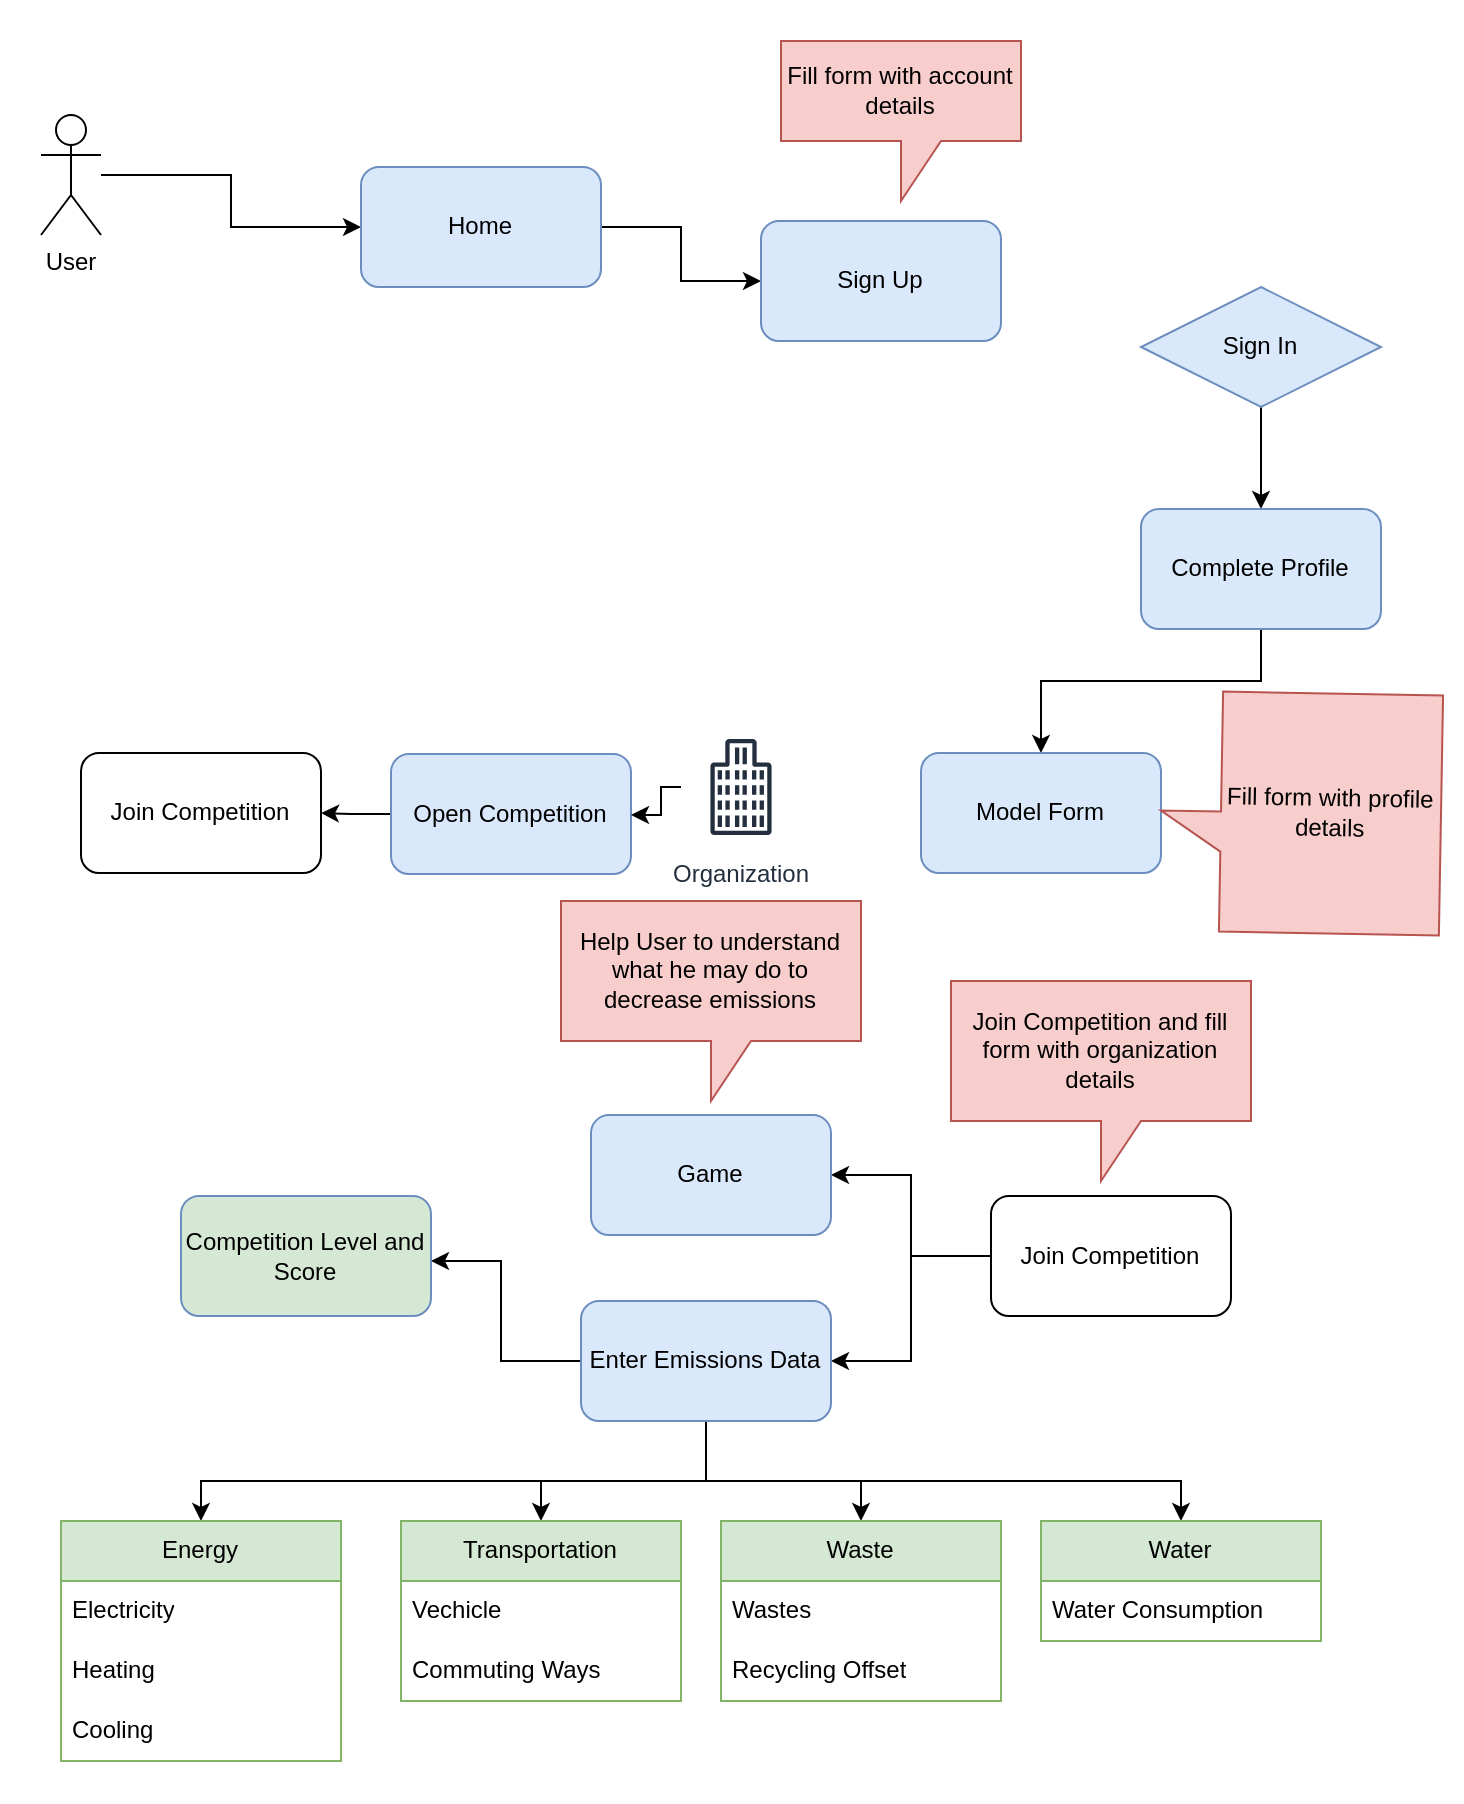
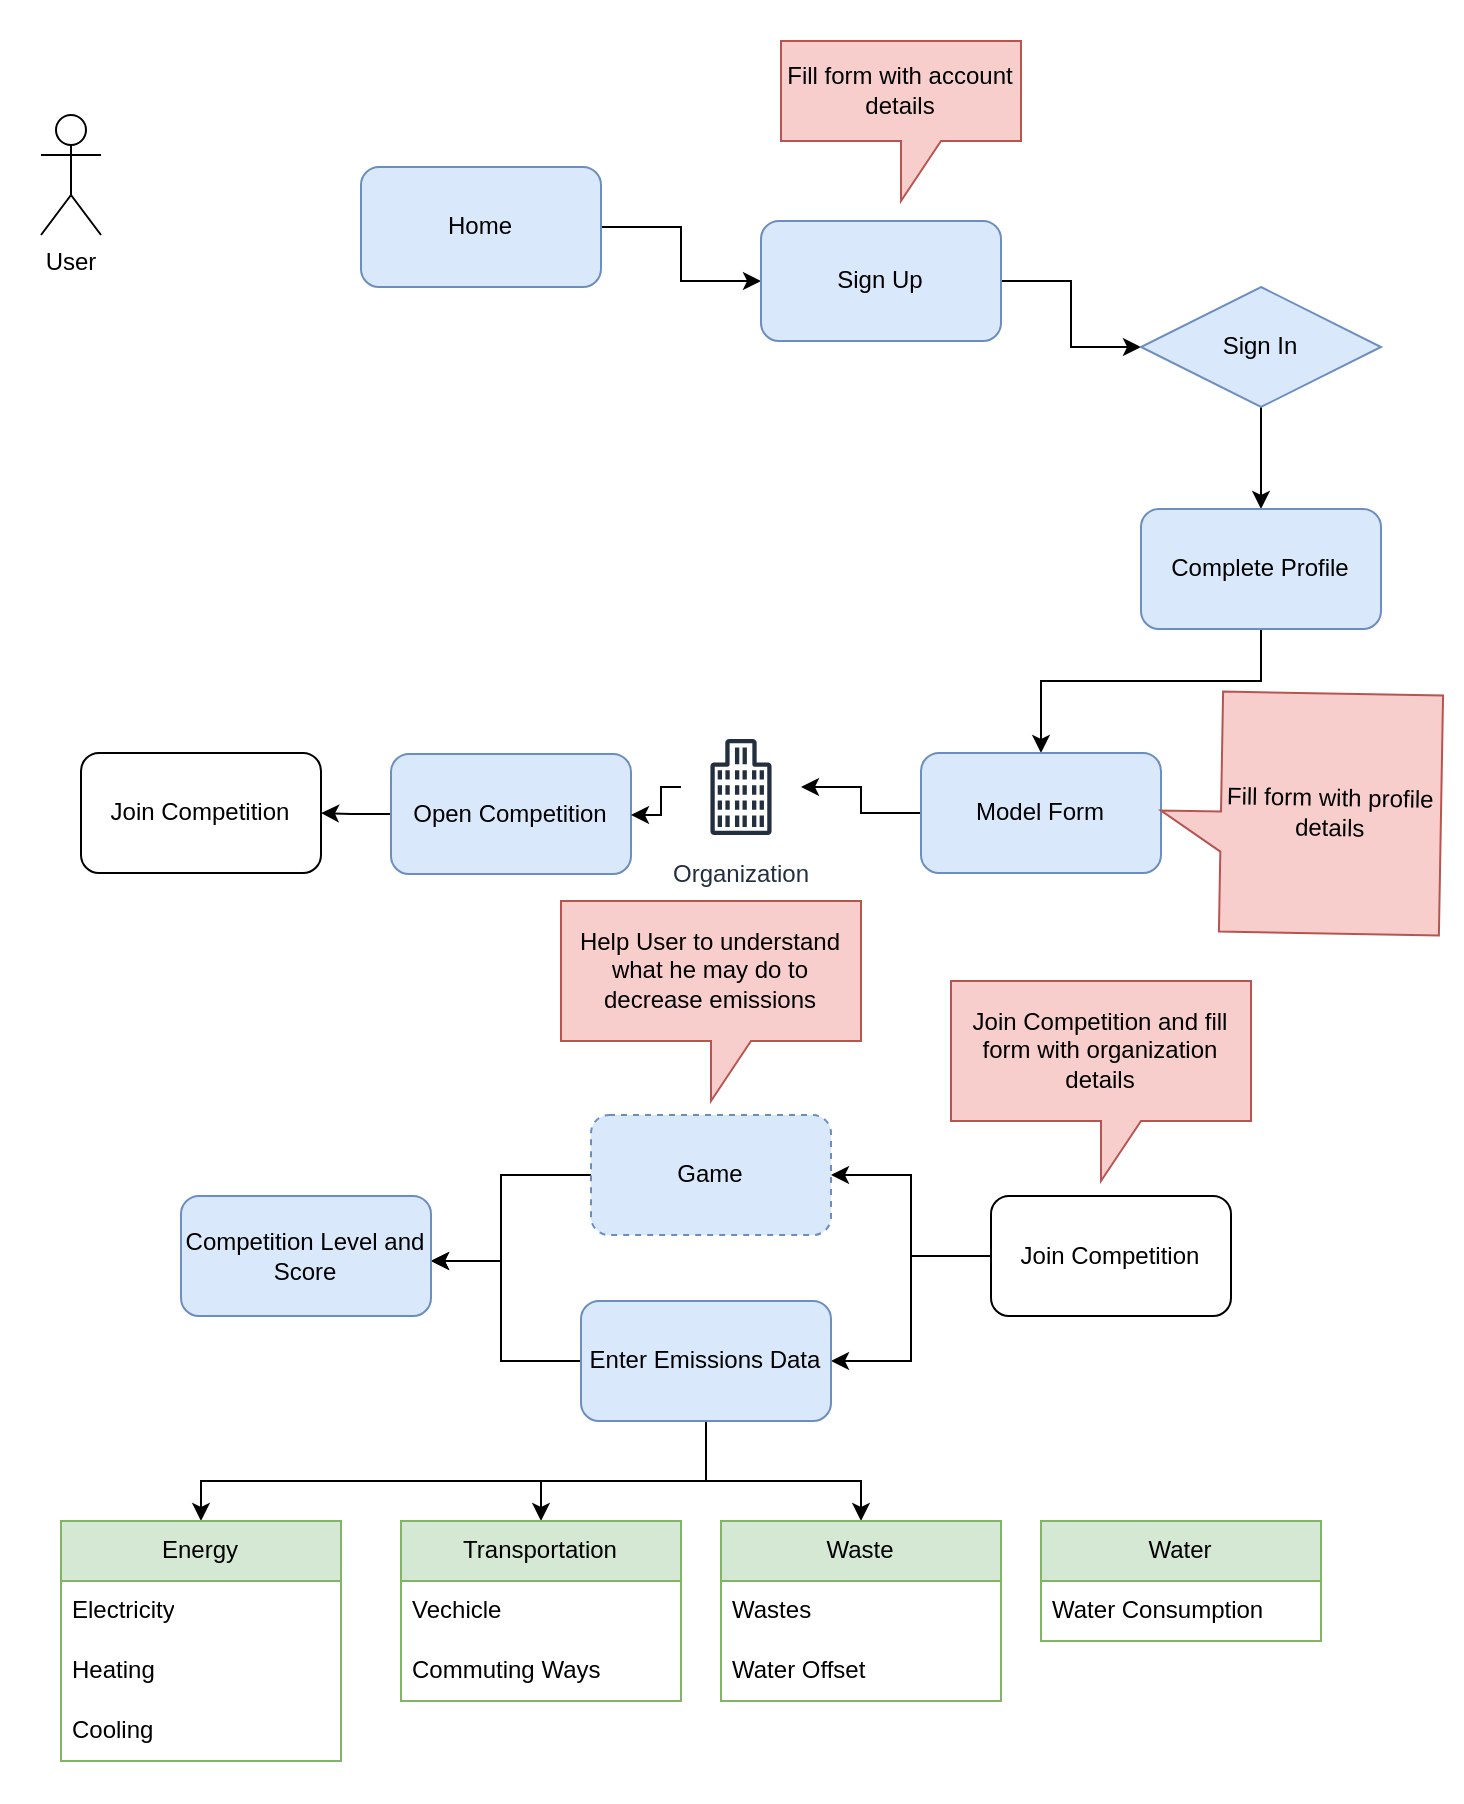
(231, 194) -> none
none -> (1071, 307)
none -> (861, 807)
none -> (505, 1175)
(711, 1175) -> (711, 1175)
(306, 1256) -> (306, 1256)
(1036, 1481) -> none
(831, 1671) -> (811, 1671)
